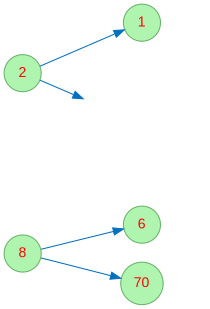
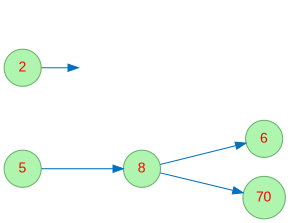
(142, 23) -> none
none -> (23, 169)
